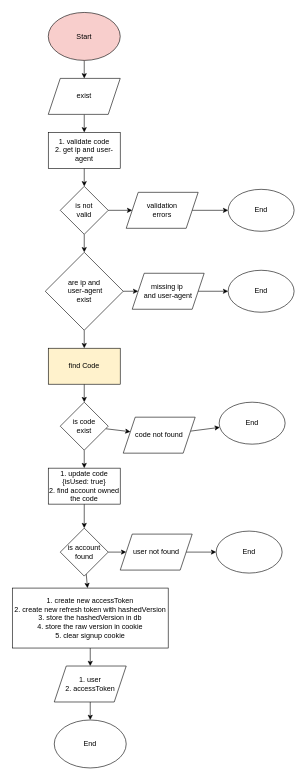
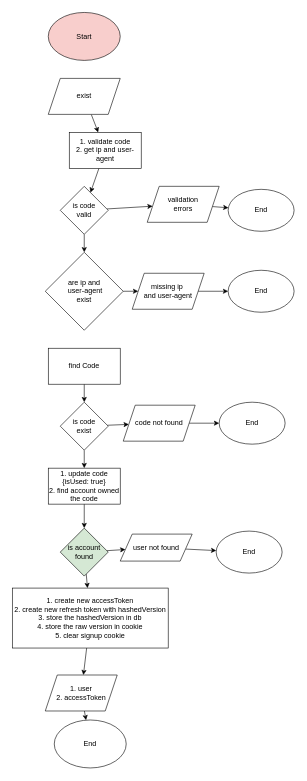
(84, 72) -> none
(84, 150) -> (105, 150)
(84, 210) -> (84, 210)
(162, 210) -> (183, 204)
(84, 342) -> none
(84, 366) -> (84, 366)
(159, 435) -> (159, 423)
(84, 552) -> (84, 552)
(156, 552) -> (156, 548)
(90, 684) -> (81, 693)
